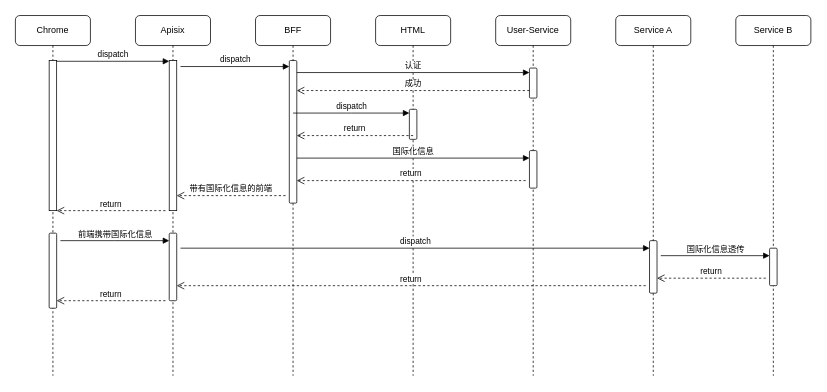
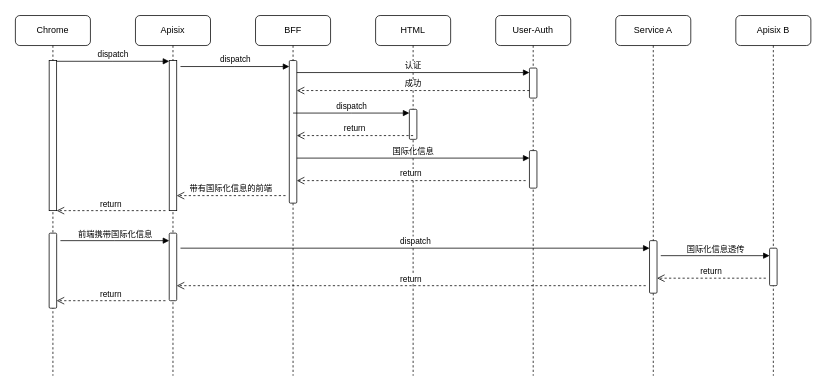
(533, 30) -> (533, 30)
(773, 30) -> (773, 30)
